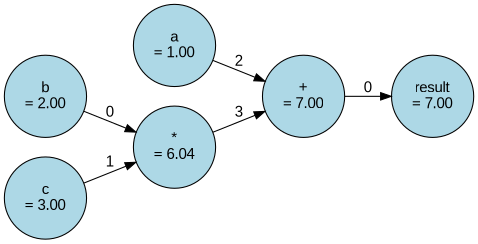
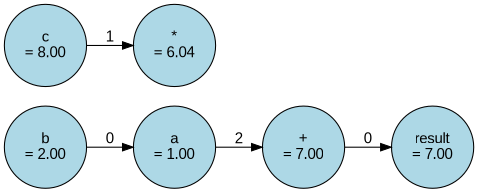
(105, 120) -> (105, 147)
(234, 124) -> none
(45, 198) -> (45, 45)
